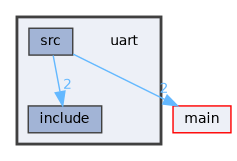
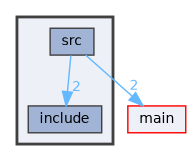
(124, 42) -> none
